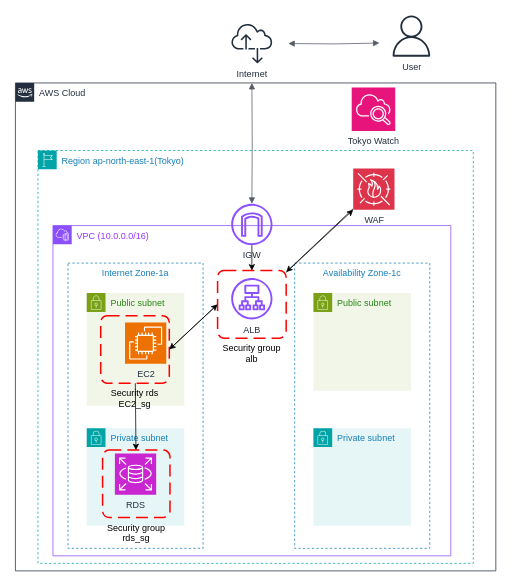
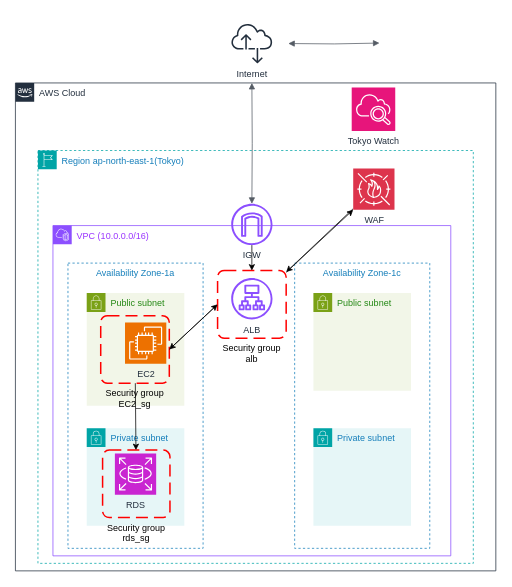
(411, 36) -> none
(135, 274) -> (135, 274)
(134, 393) -> (134, 393)
